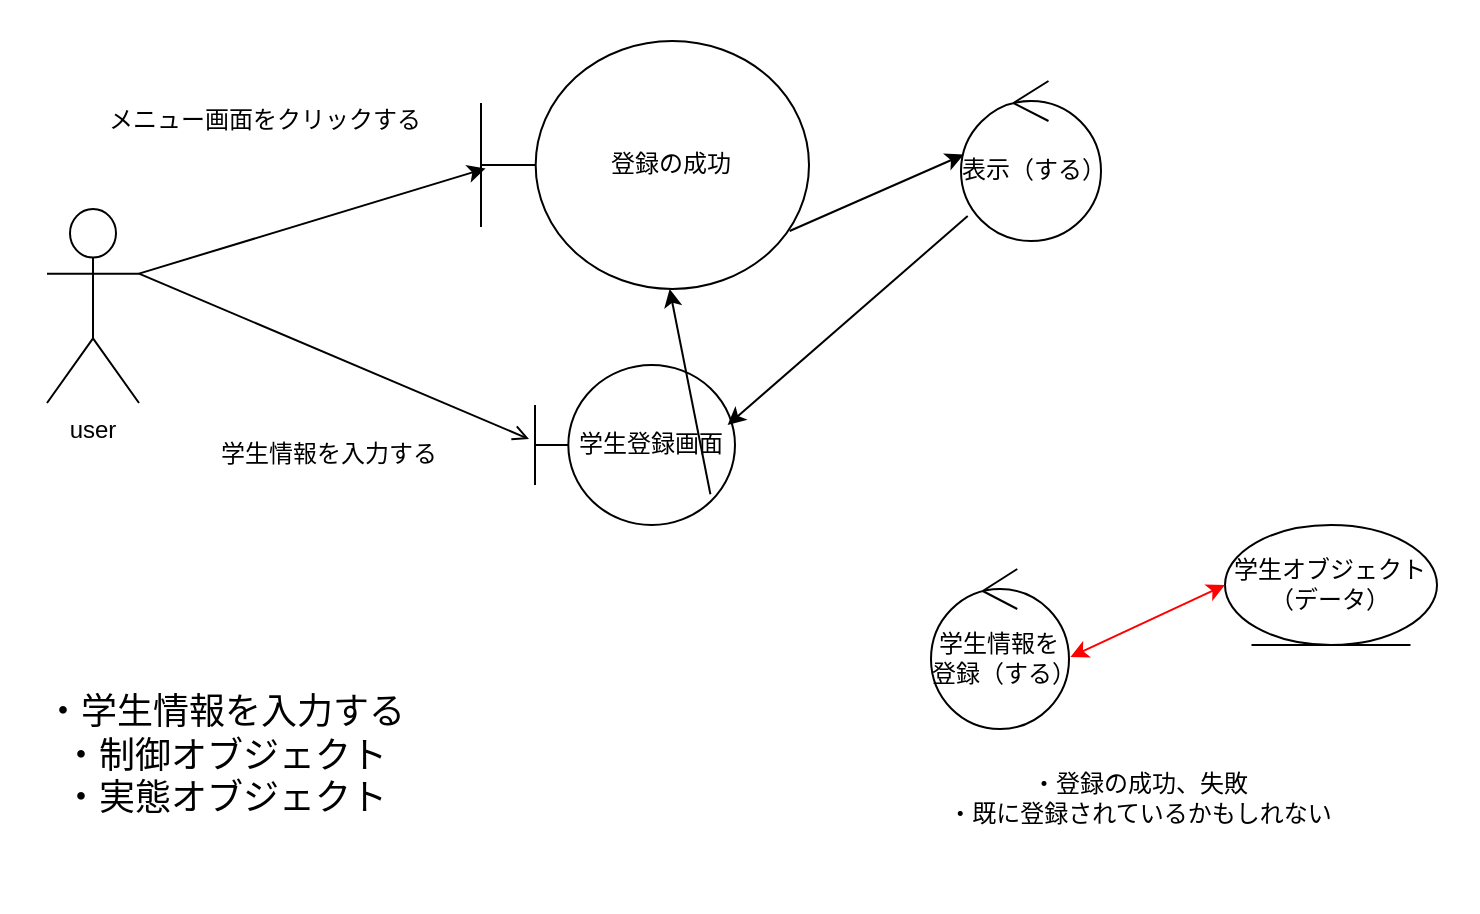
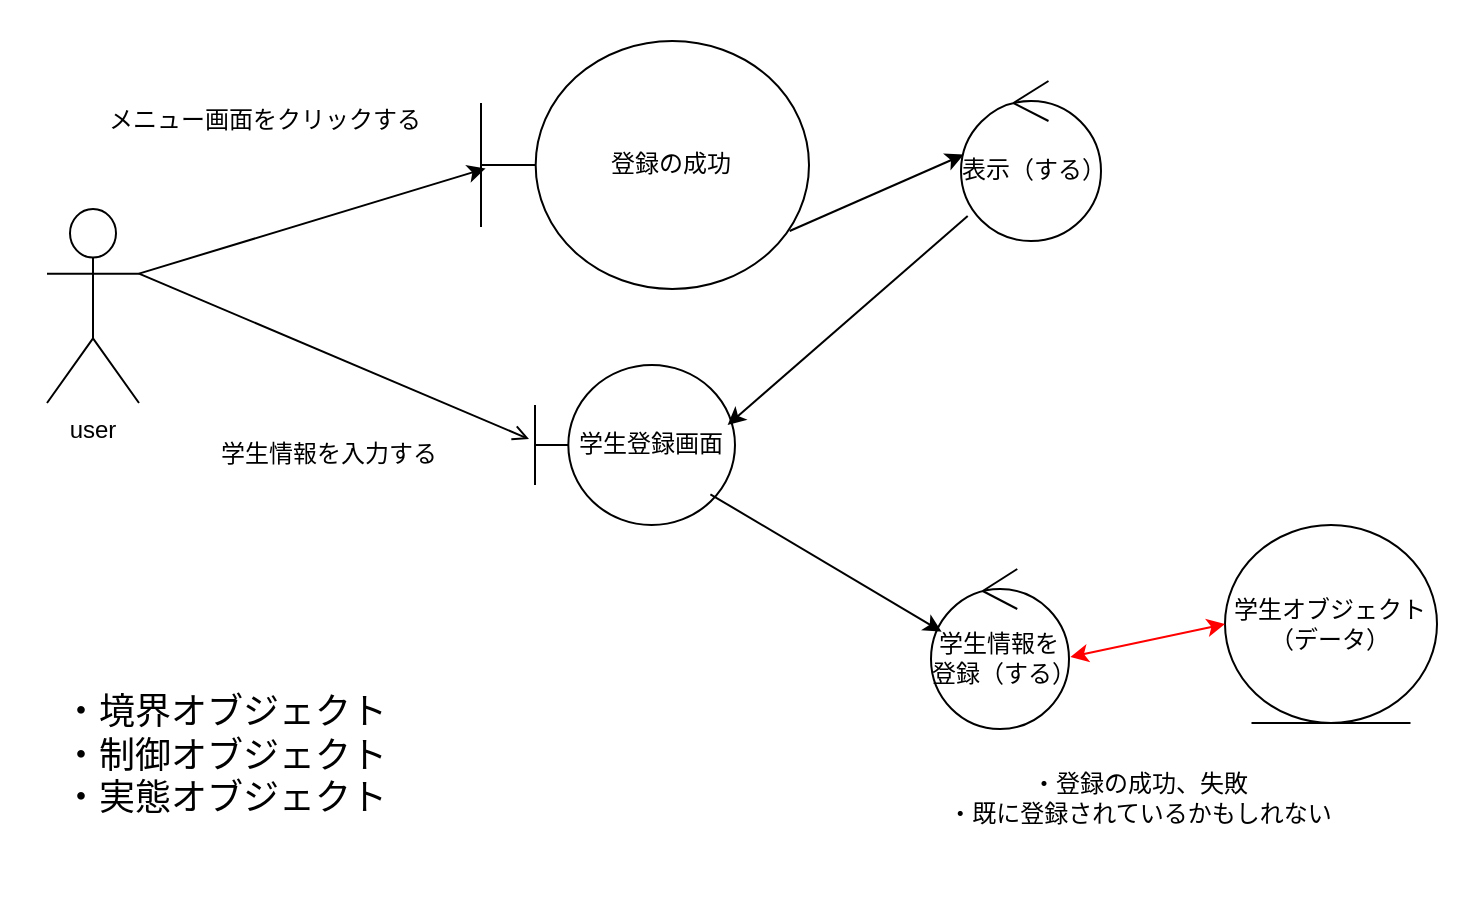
(691, 398) -> (821, 560)
(1331, 585) -> (1331, 624)
(226, 757) -> (226, 757)
